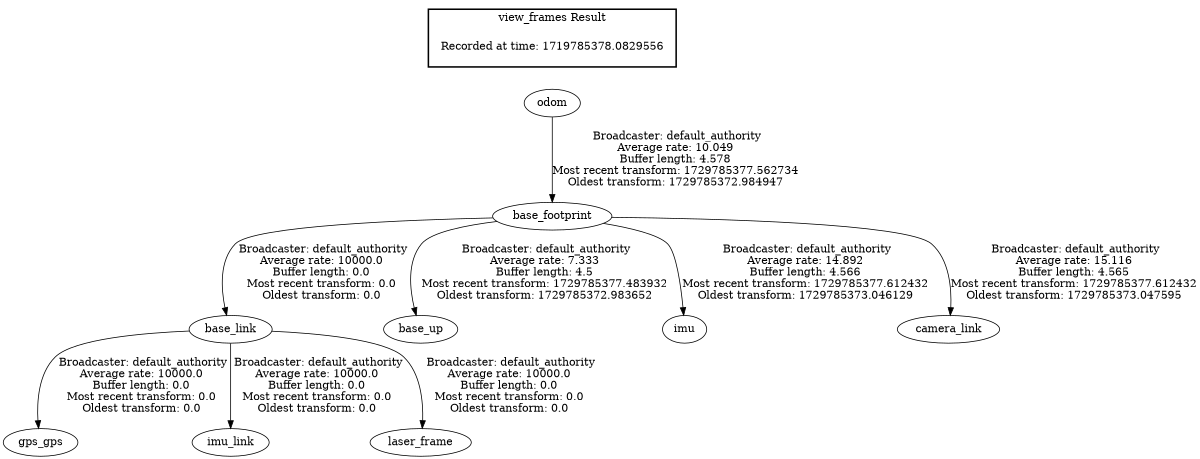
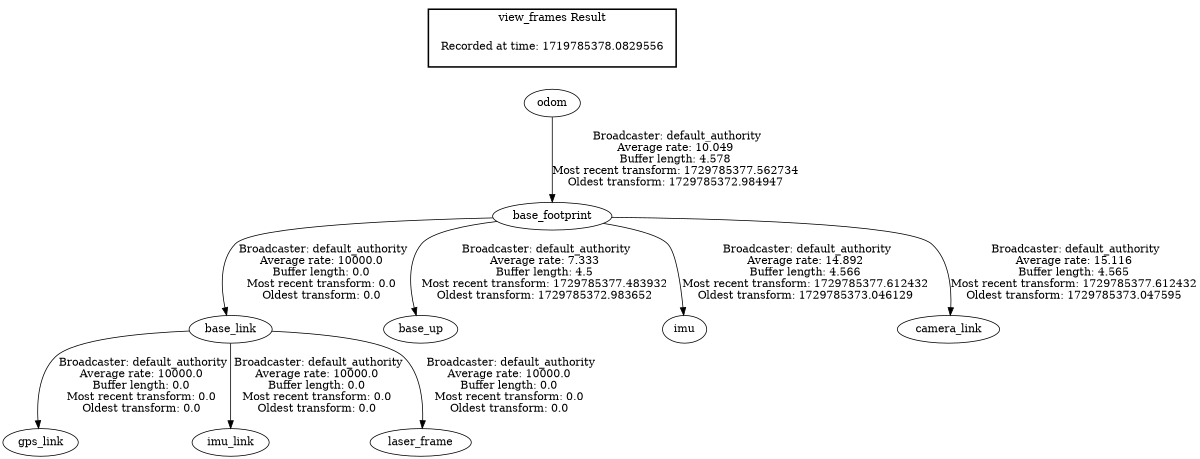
(41, 442) -> (41, 442)
